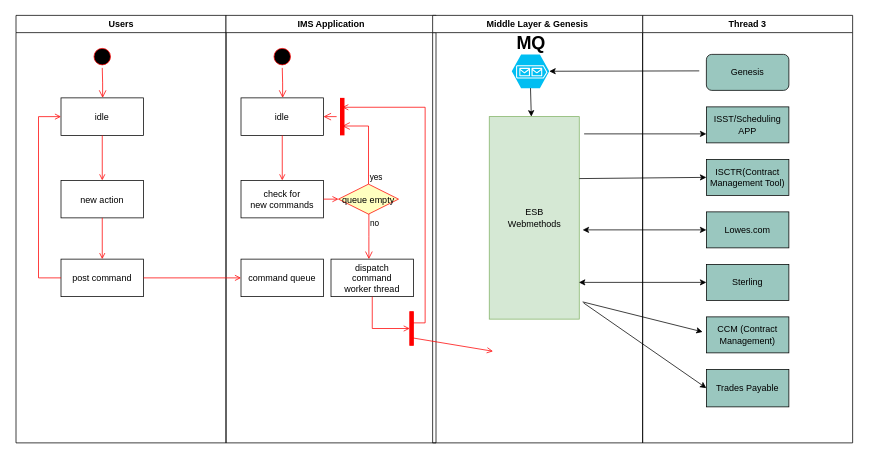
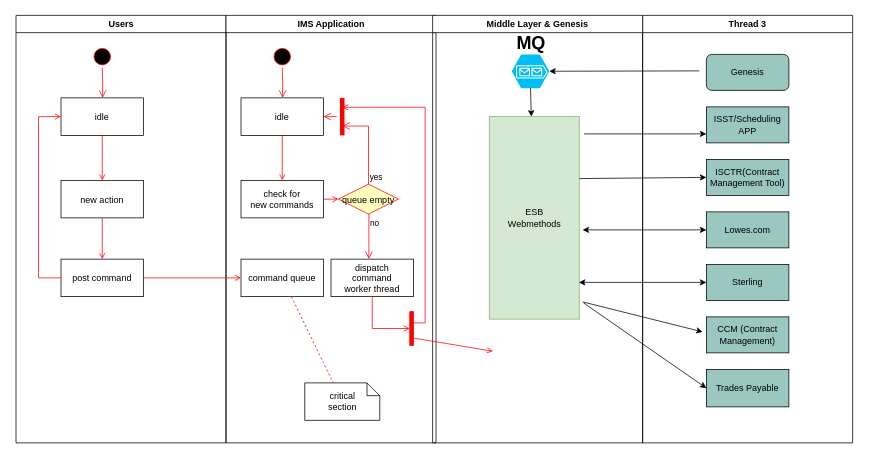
none -> (312, 339)
none -> (342, 402)
